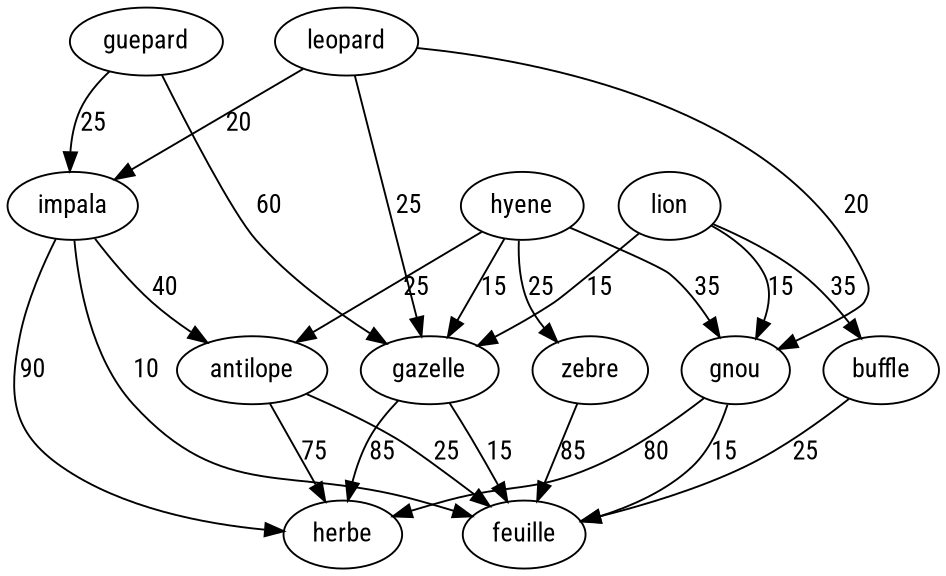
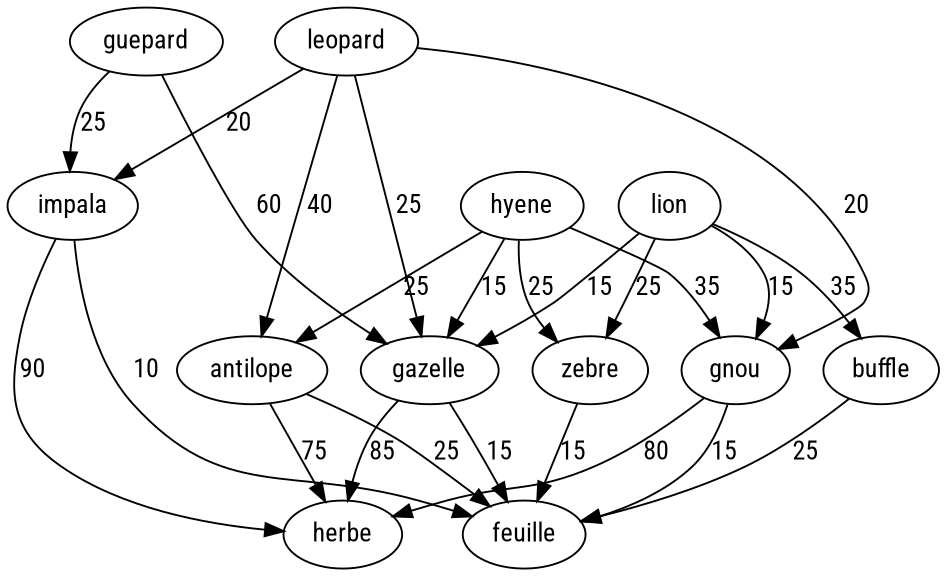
none -> (635, 280)
(139, 290) -> (302, 197)
(573, 452) -> (573, 452)
